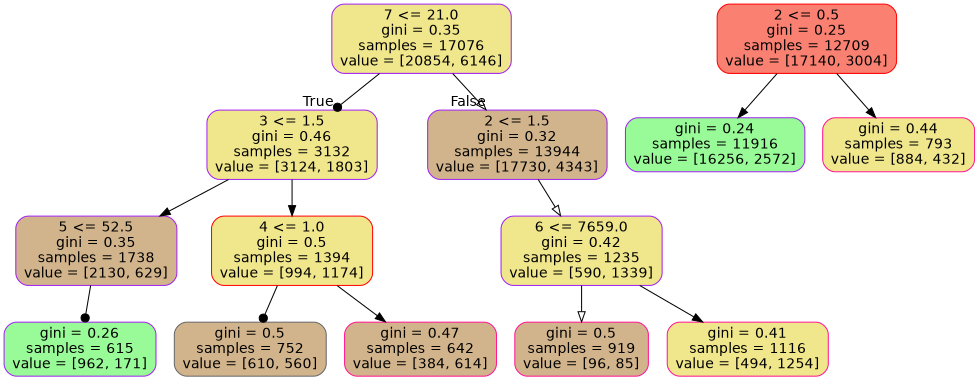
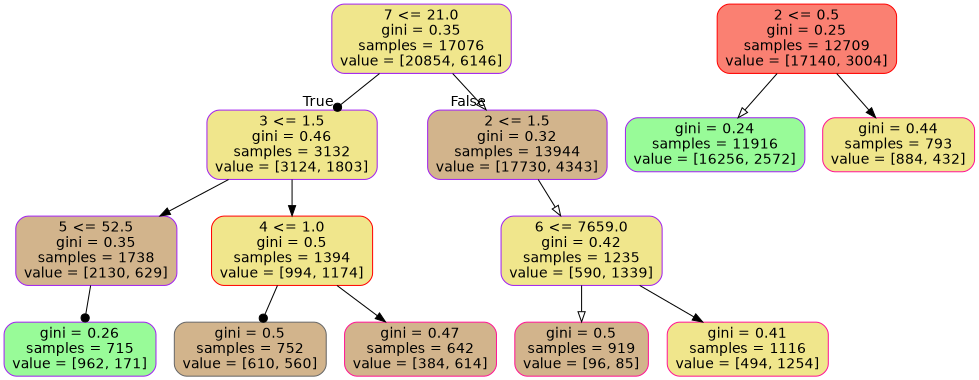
(761, 92) -> (761, 92)
(80, 349) -> (80, 349)
